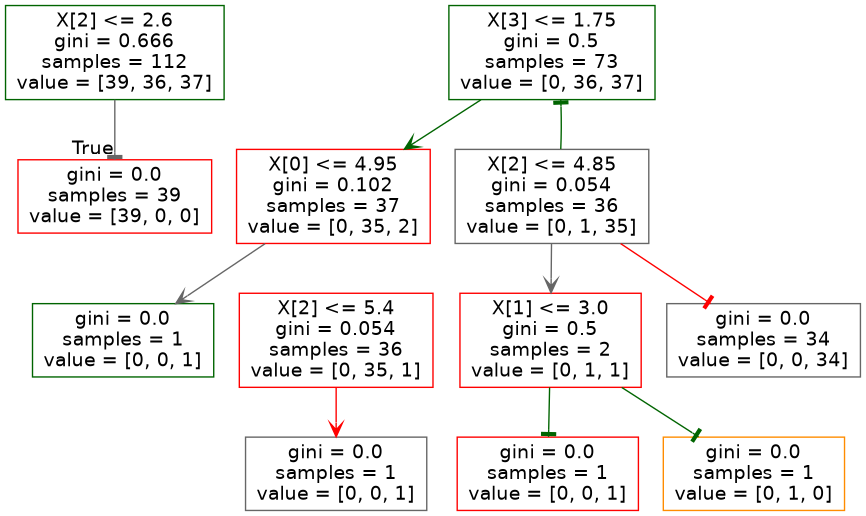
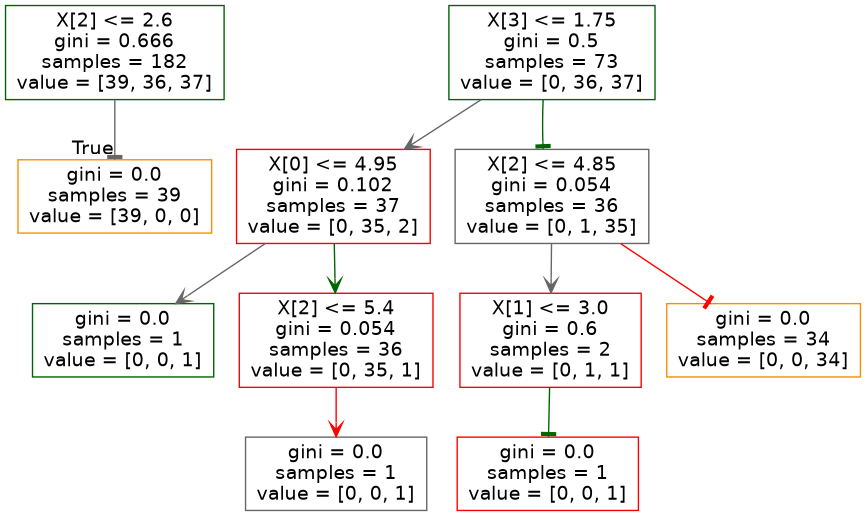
(115, 53) -> (115, 53)
(449, 121) -> (449, 121)
(561, 128) -> (543, 121)
(115, 196) -> (115, 196)
none -> (335, 261)
(551, 340) -> (551, 340)
(764, 340) -> (764, 340)
(754, 474) -> none
